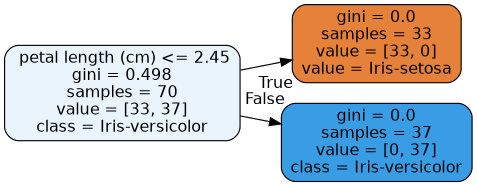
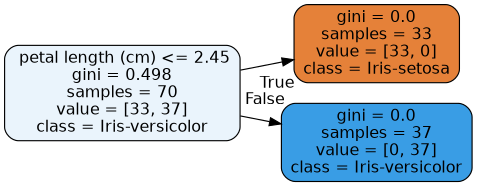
(377, 44) -> (377, 44)
